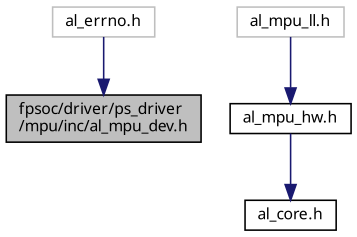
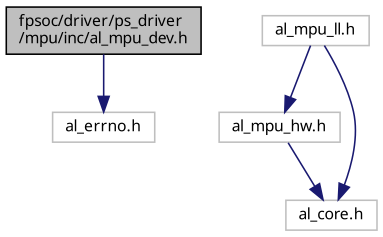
(104, 58) -> (104, 75)
none -> (354, 113)
(291, 119) -> (280, 127)
(291, 215) -> (331, 215)
